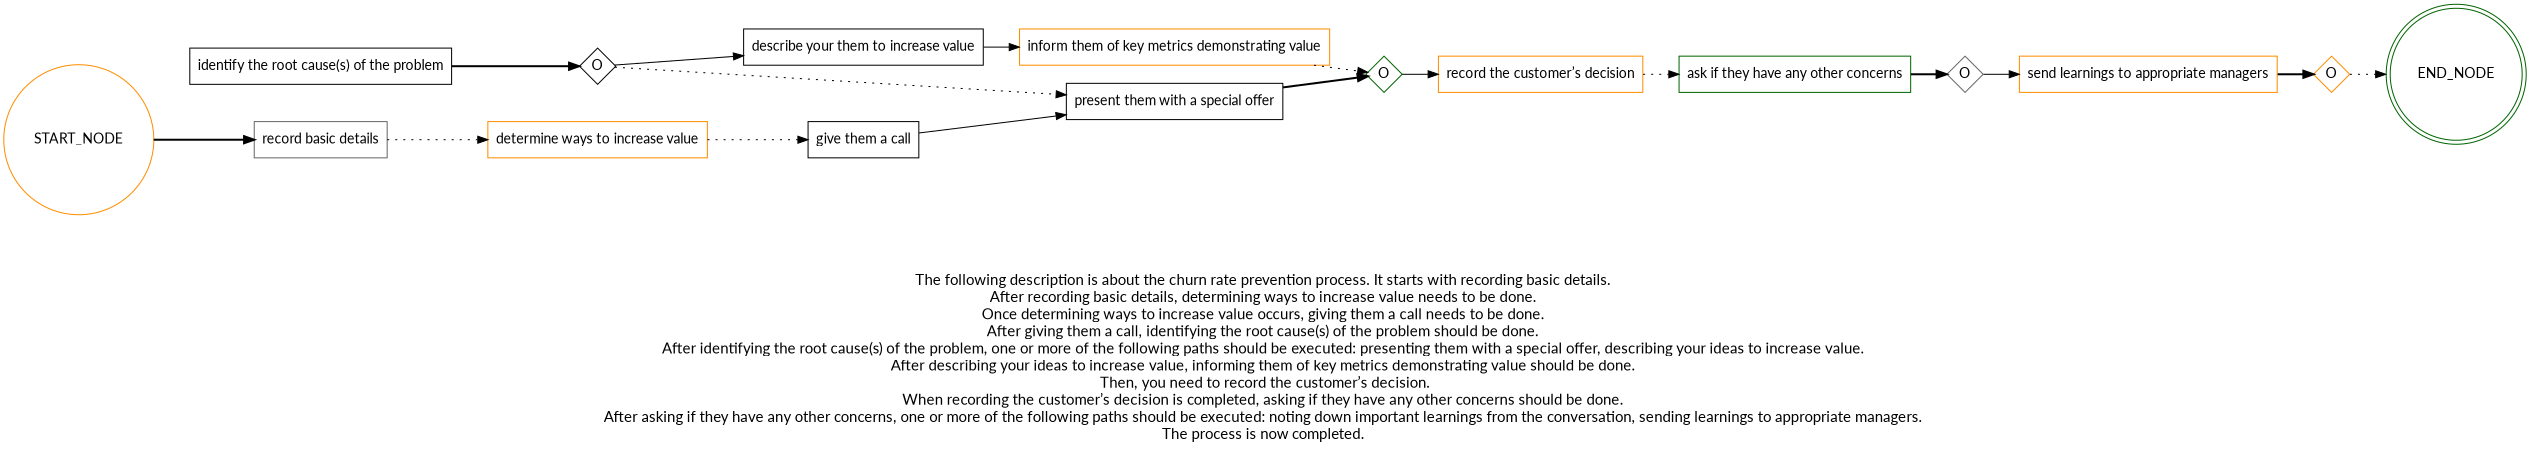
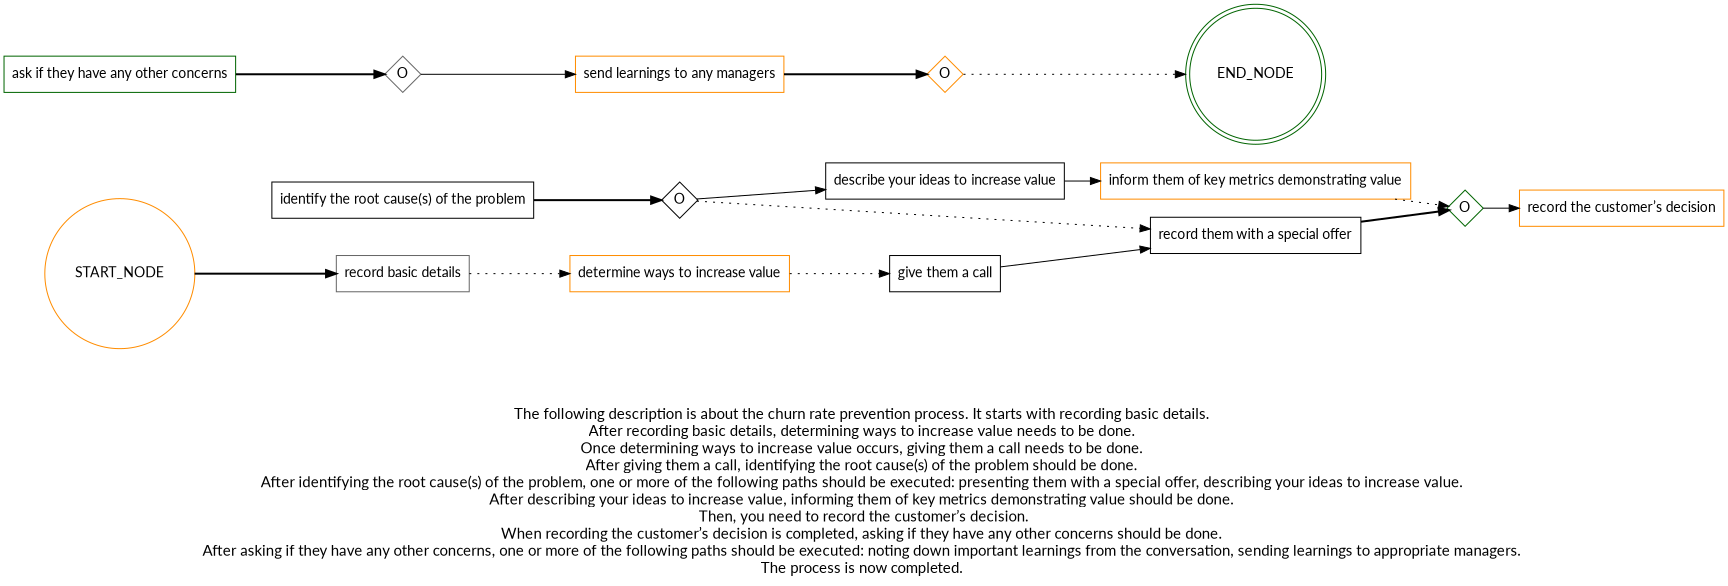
(863, 47) -> (945, 181)
(1656, 74) -> none
(2148, 74) -> (680, 74)
(1175, 101) -> (1256, 235)
